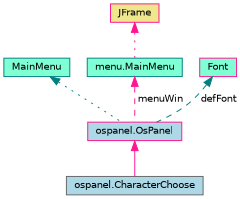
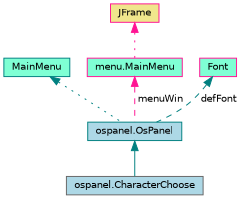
(135, 67) -> (135, 67)
(135, 131) -> (135, 131)
(135, 164) -> (135, 164)
